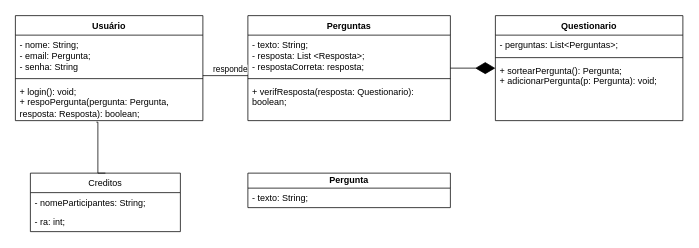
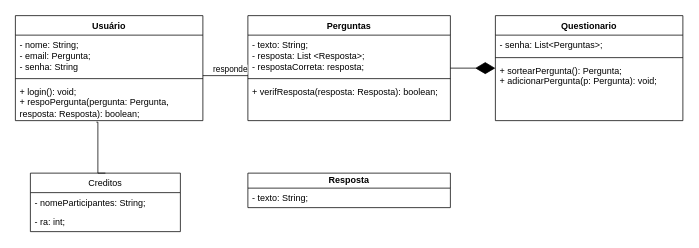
(567, 46) -> (557, 46)
(350, 97) -> (350, 97)
(349, 180) -> (349, 180)
